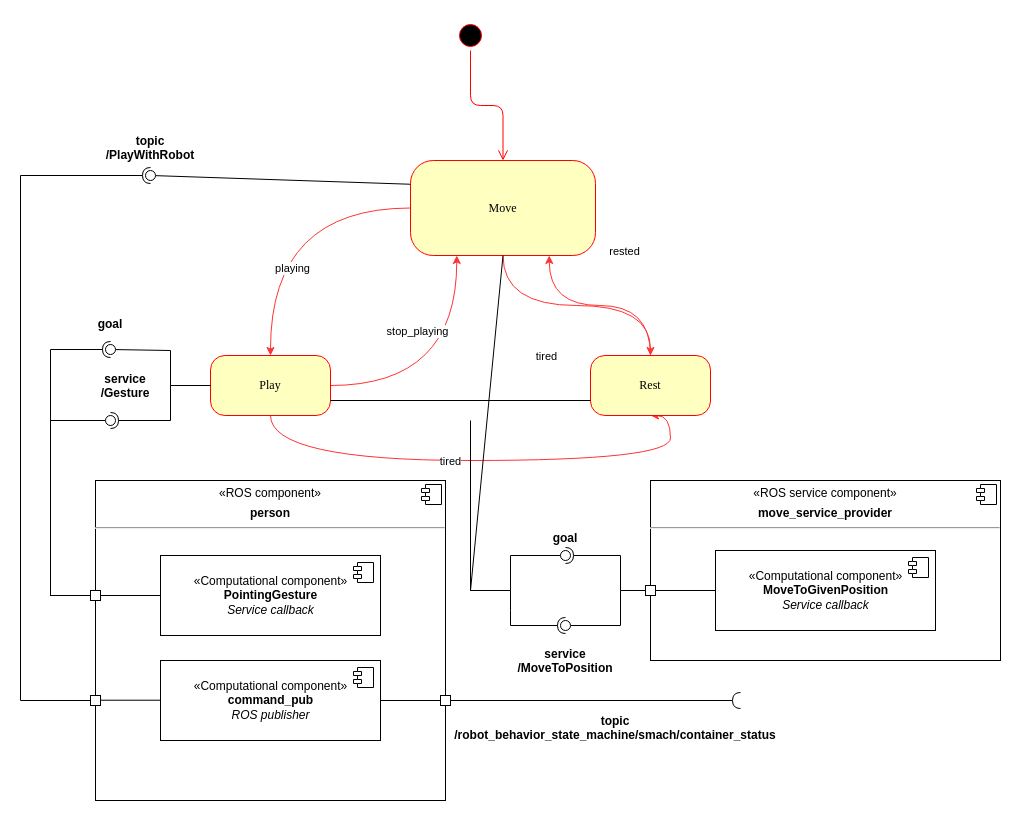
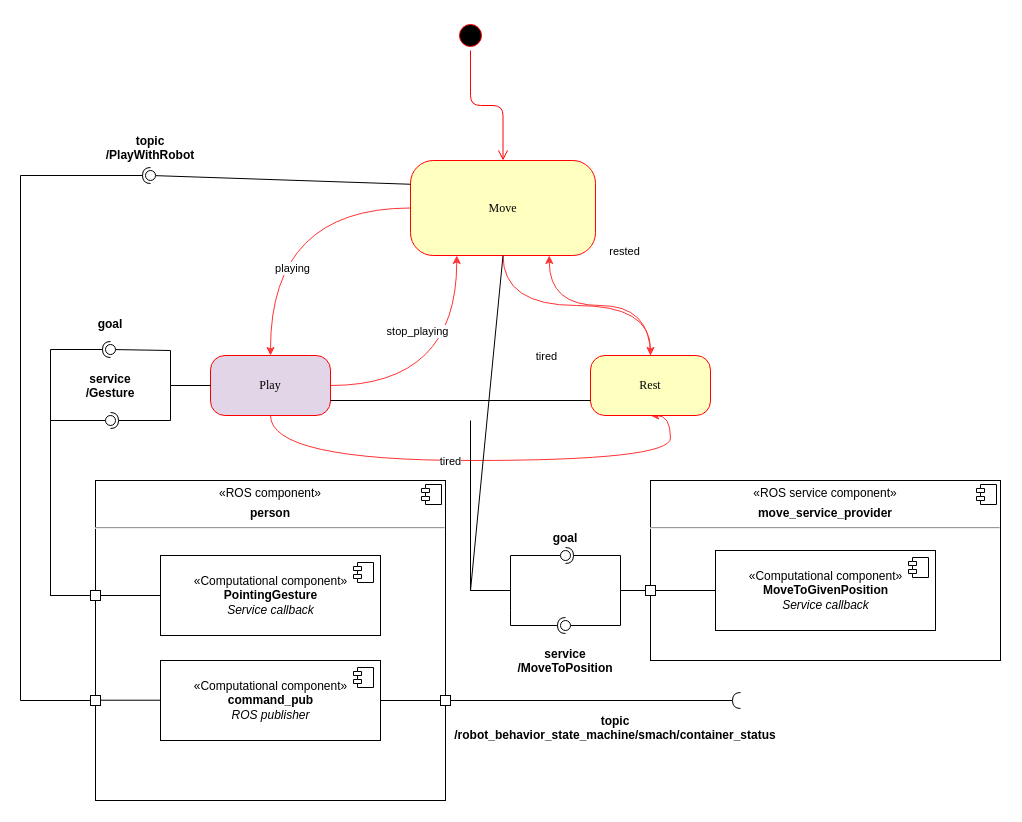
(126, 386) -> (111, 386)
(271, 386) -> (271, 386)
